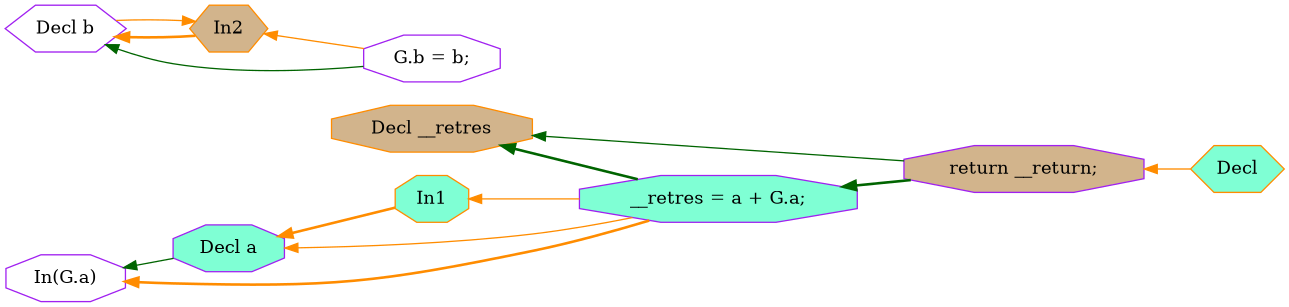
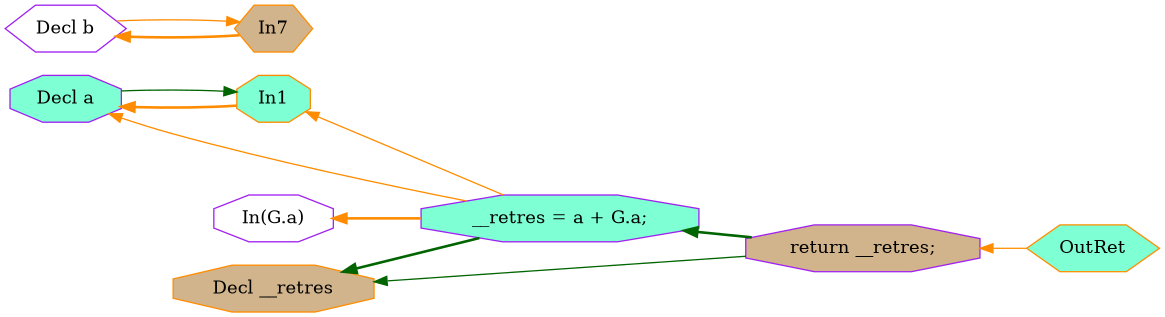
(229, 29) -> (274, 29)
(432, 58) -> none
(1024, 169) -> (863, 248)
(1237, 169) -> (1093, 248)
(155, 262) -> (173, 90)
